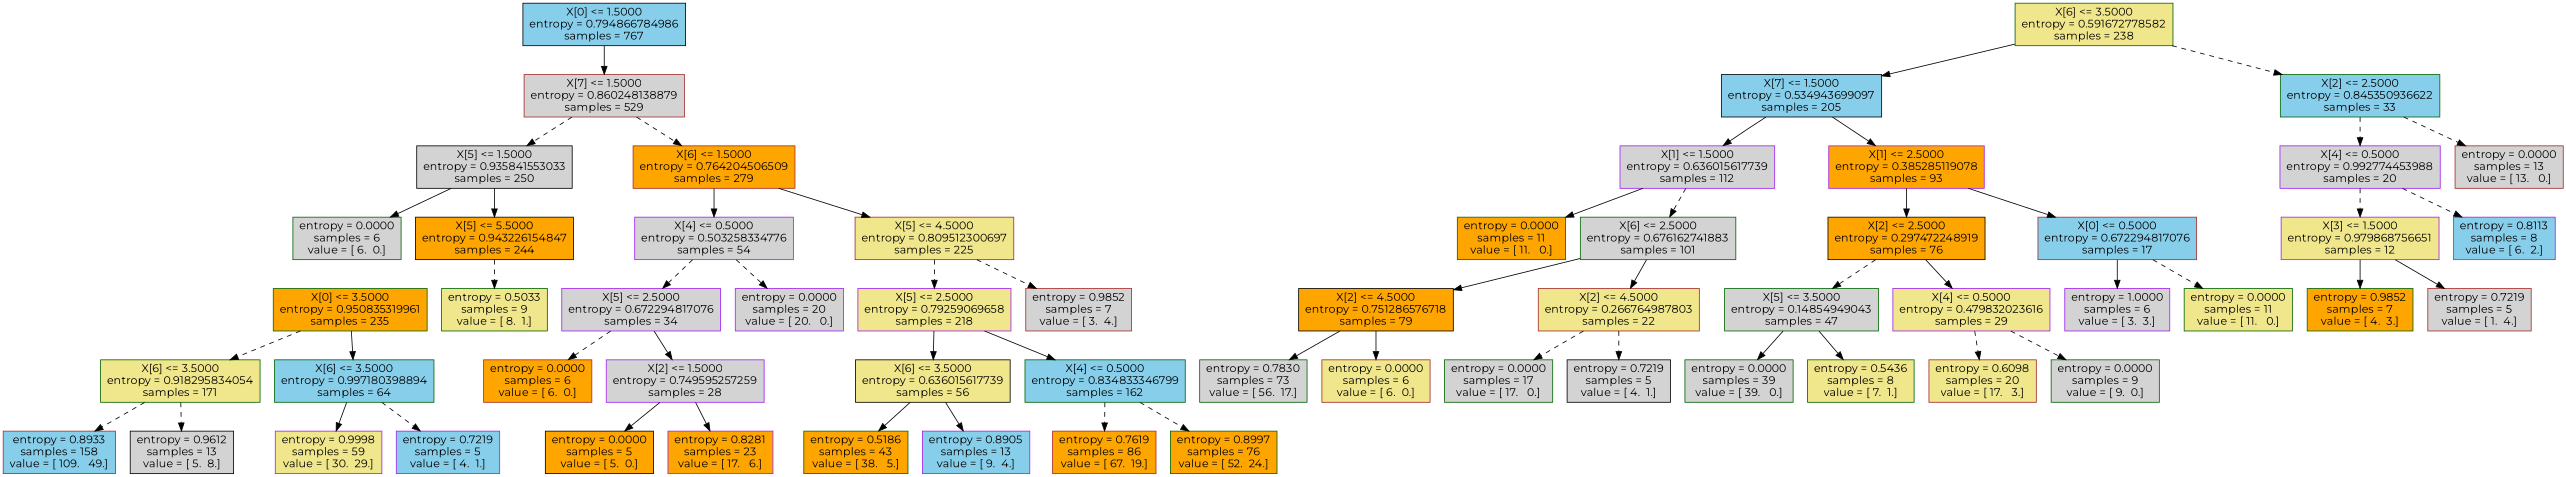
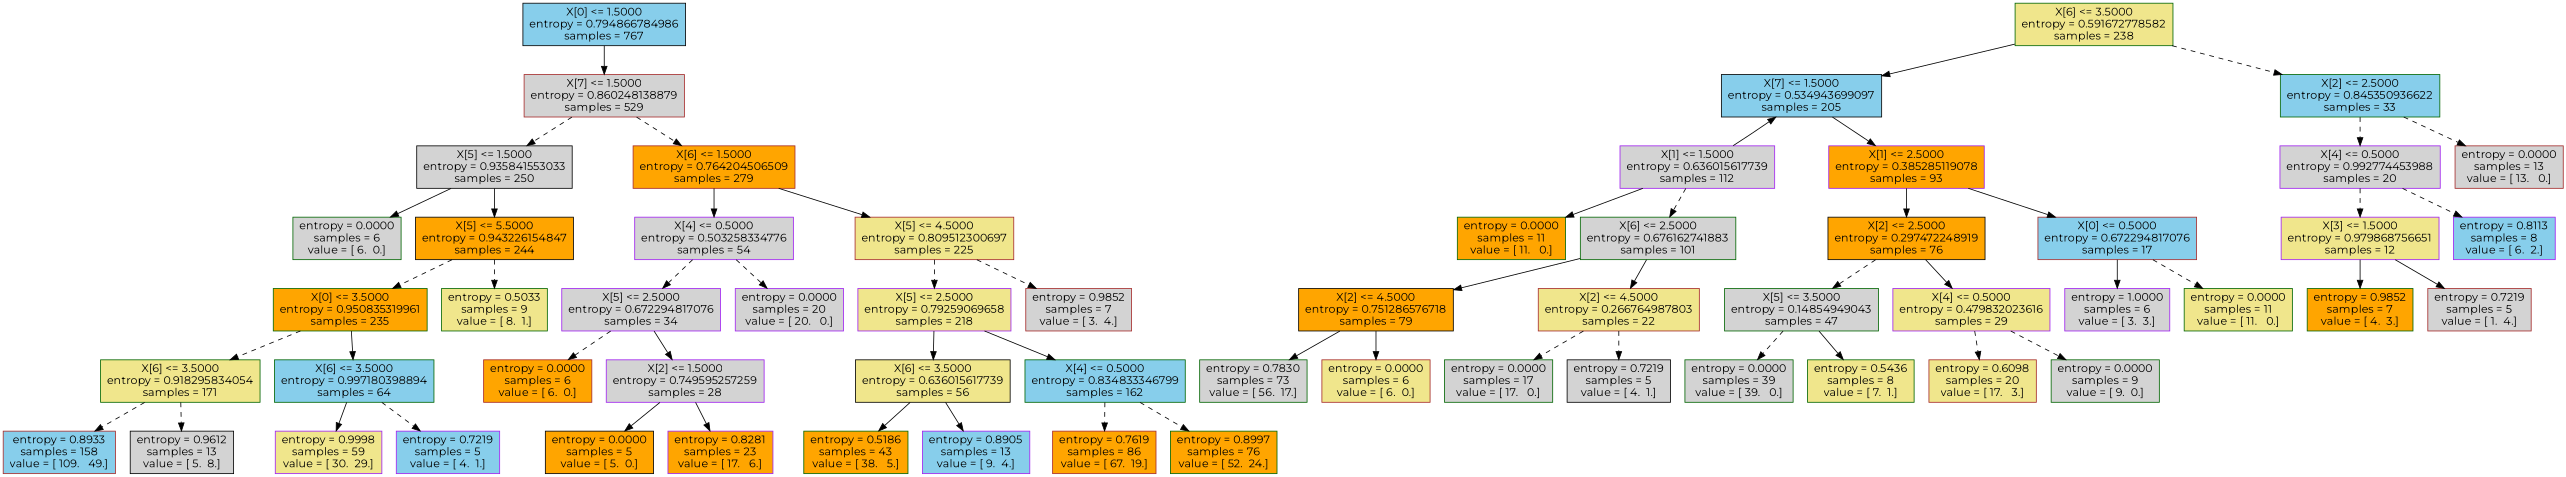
(1748, 129) -> (1751, 134)
none -> (426, 272)
(1773, 342) -> (1773, 342)
